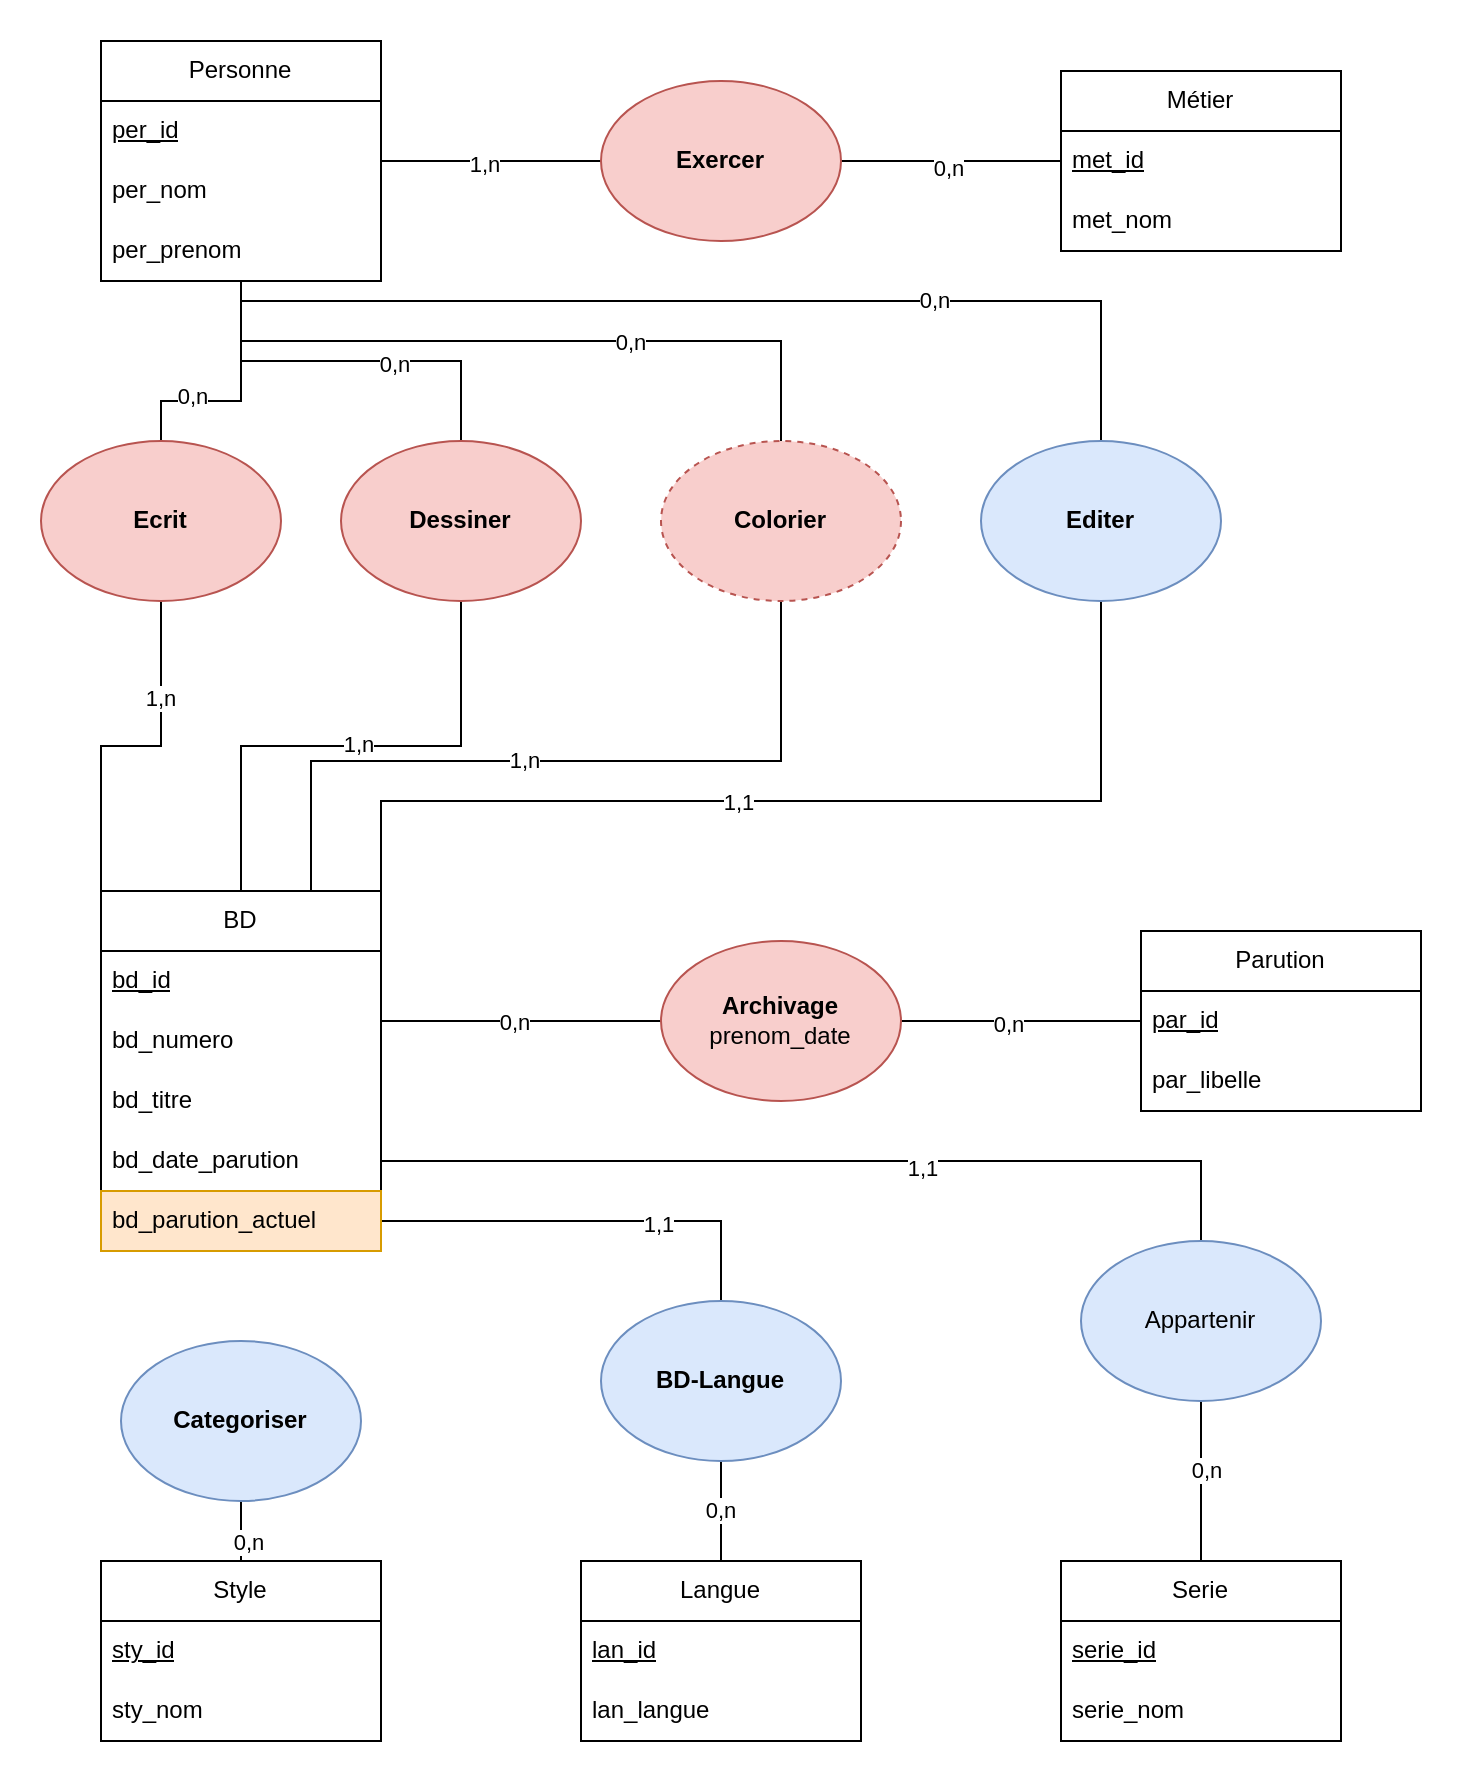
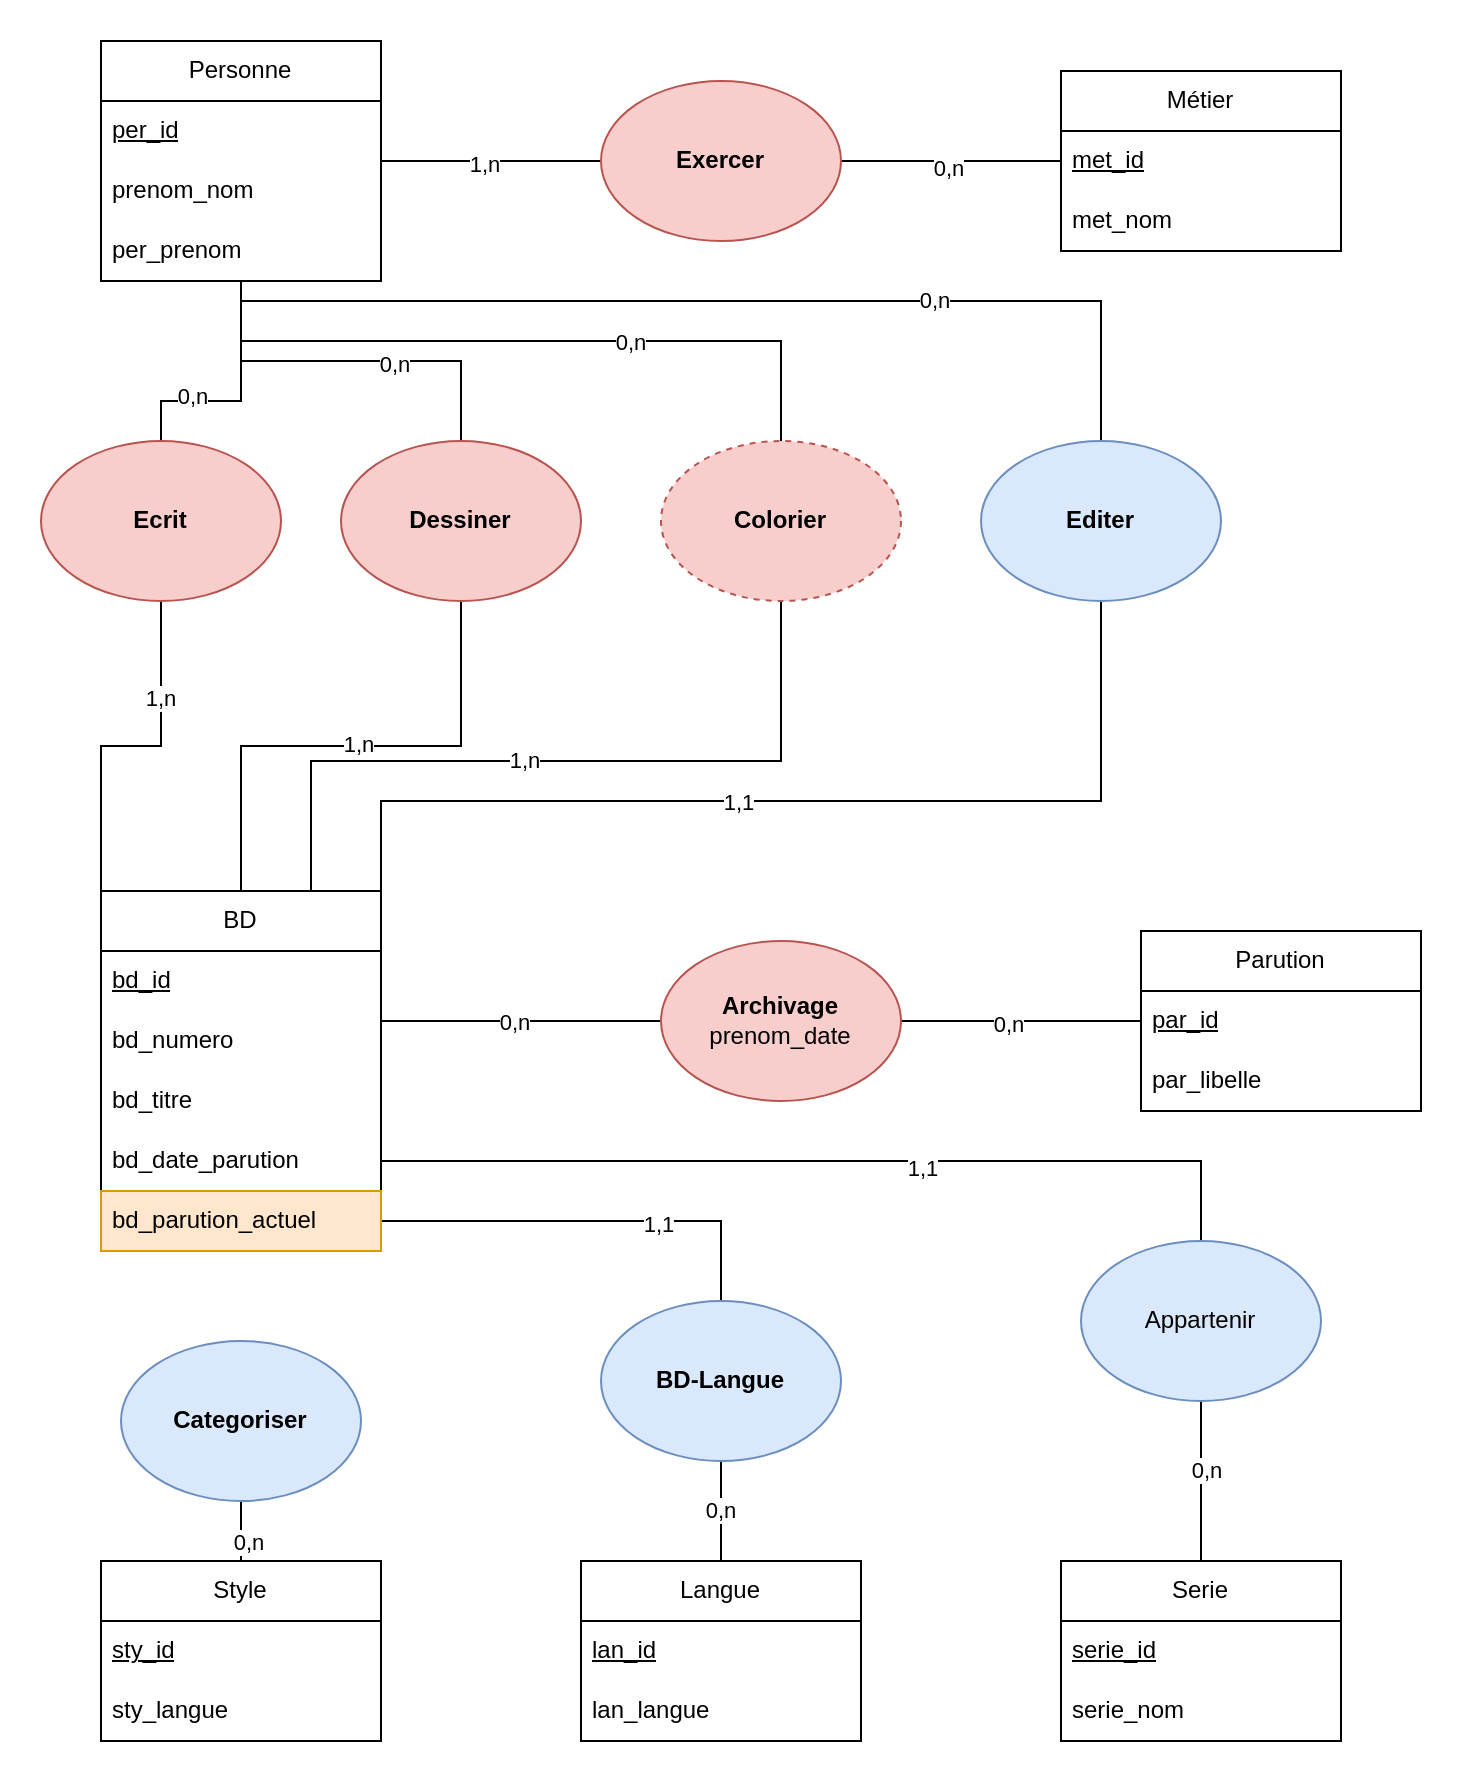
(160, 191) -> (180, 191)
(160, 1711) -> (177, 1711)
